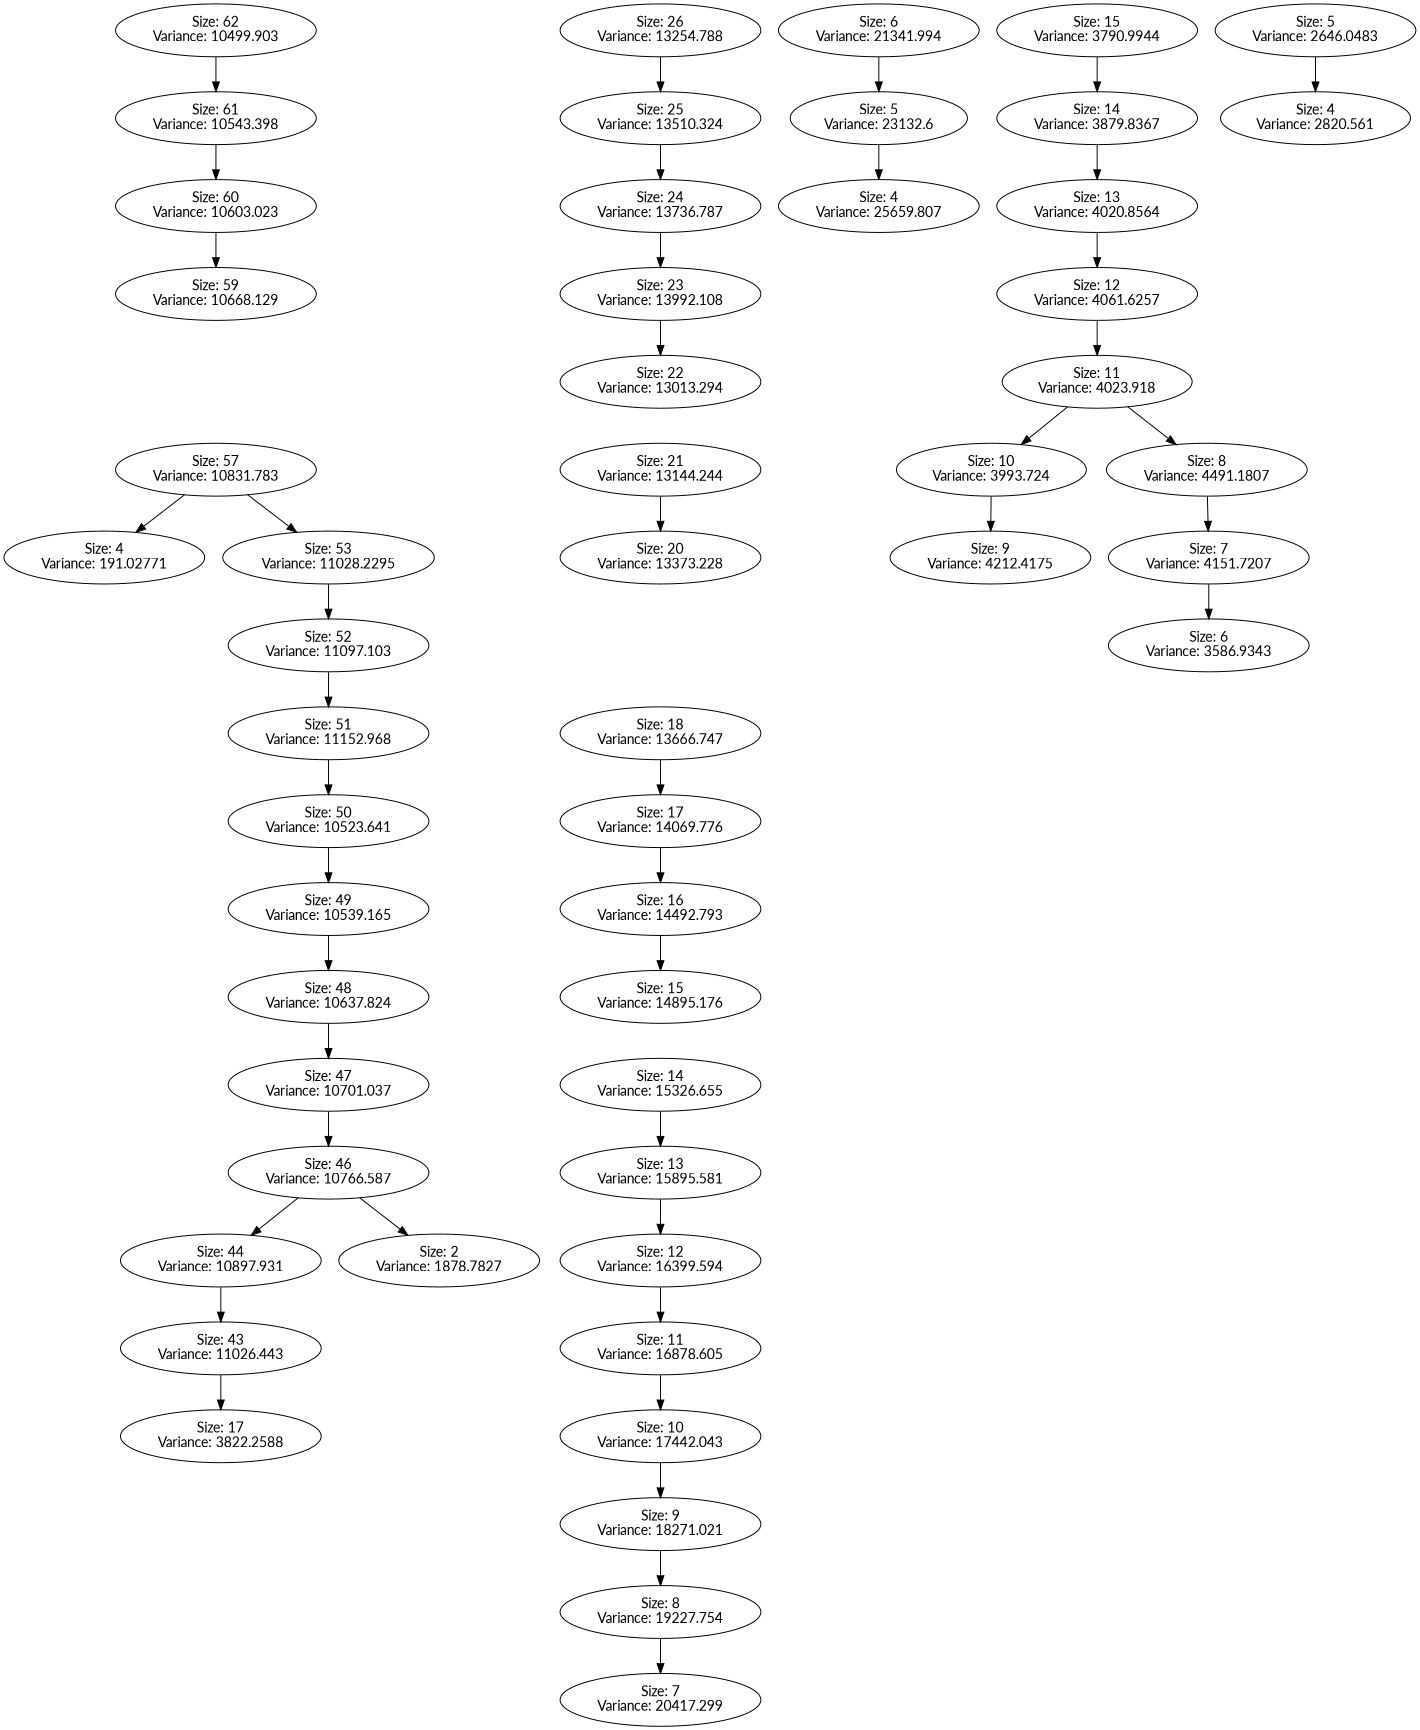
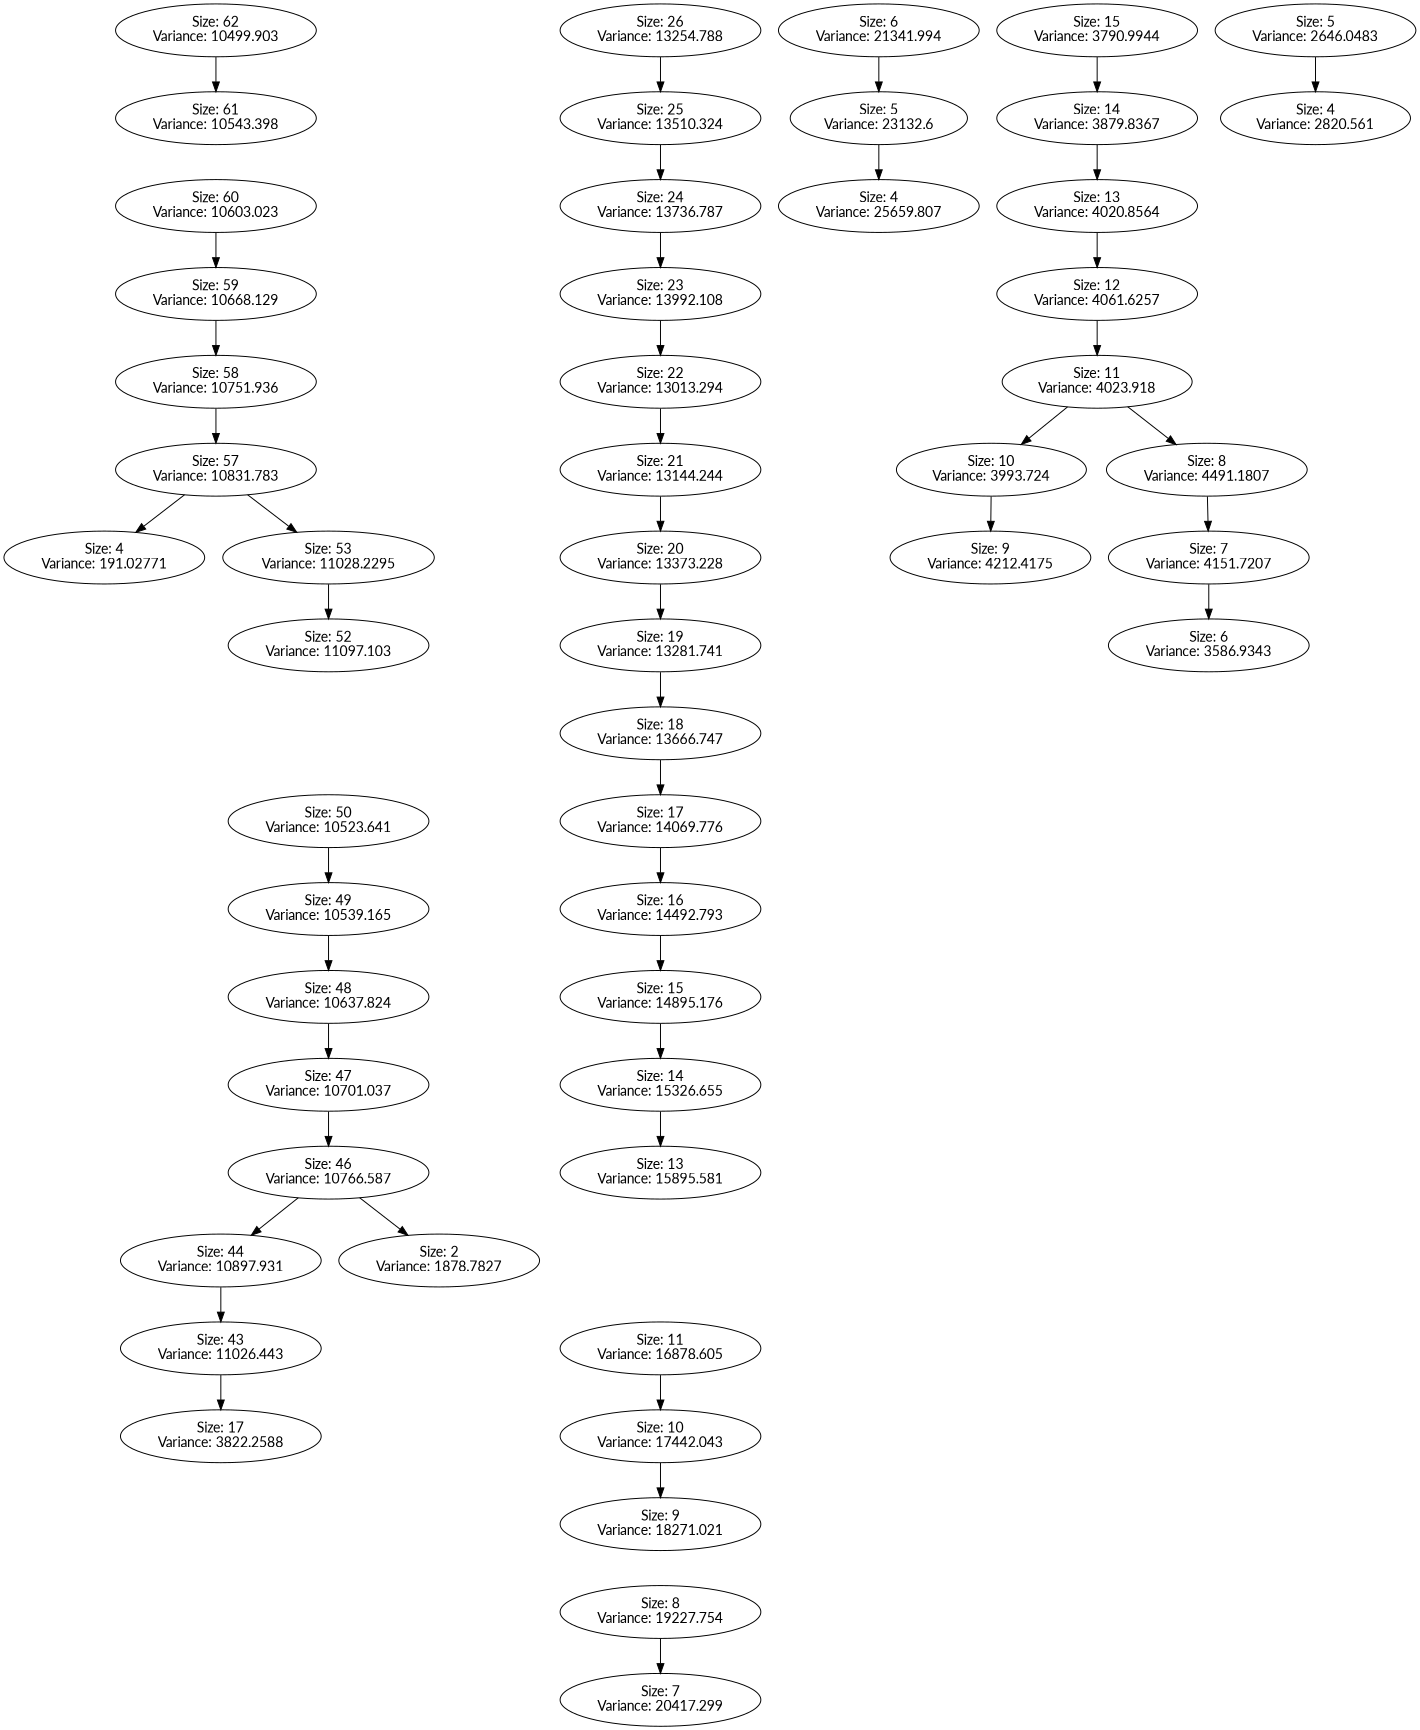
(216, 157) -> none
none -> (216, 382)
none -> (660, 421)
none -> (660, 645)
(329, 733) -> none
none -> (660, 1036)
(660, 1260) -> none
(660, 1563) -> none
